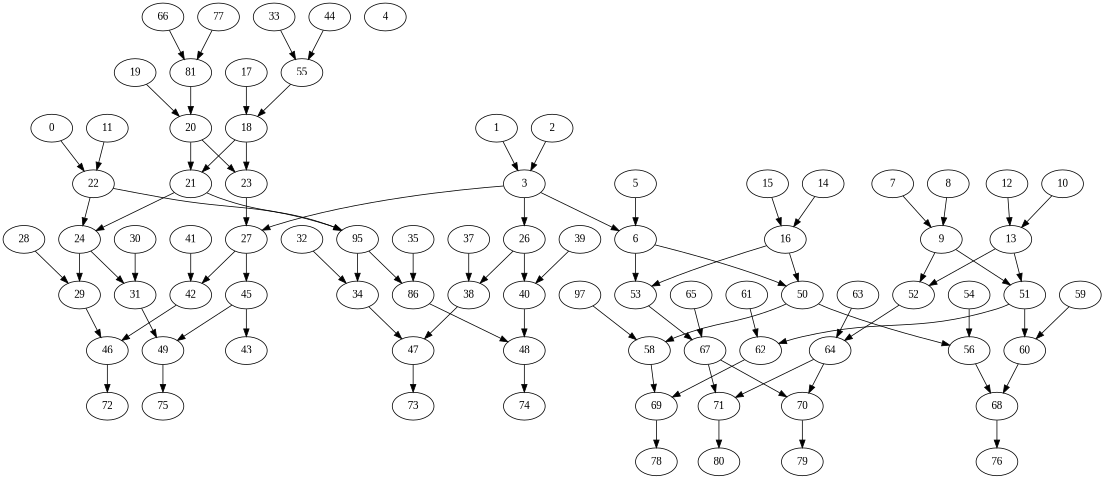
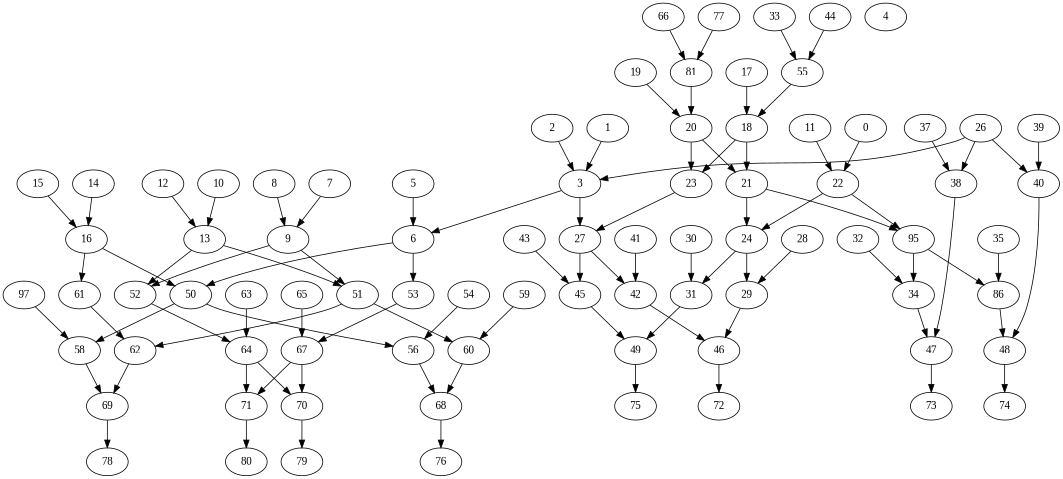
(524, 208) -> (787, 163)
(707, 265) -> (84, 263)
(246, 319) -> (549, 264)
